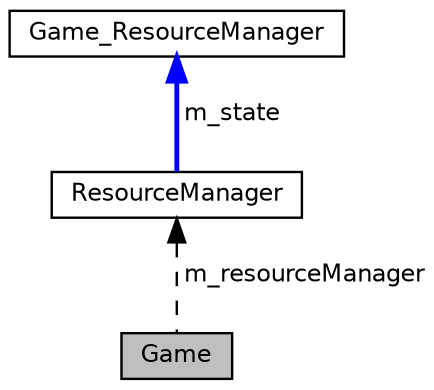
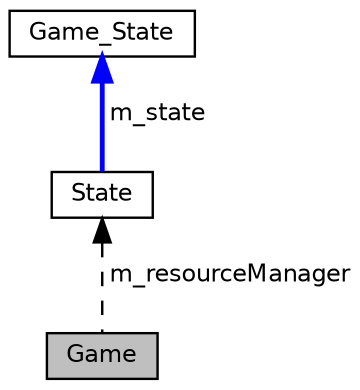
(177, 34) -> (102, 34)
(177, 195) -> (102, 195)
